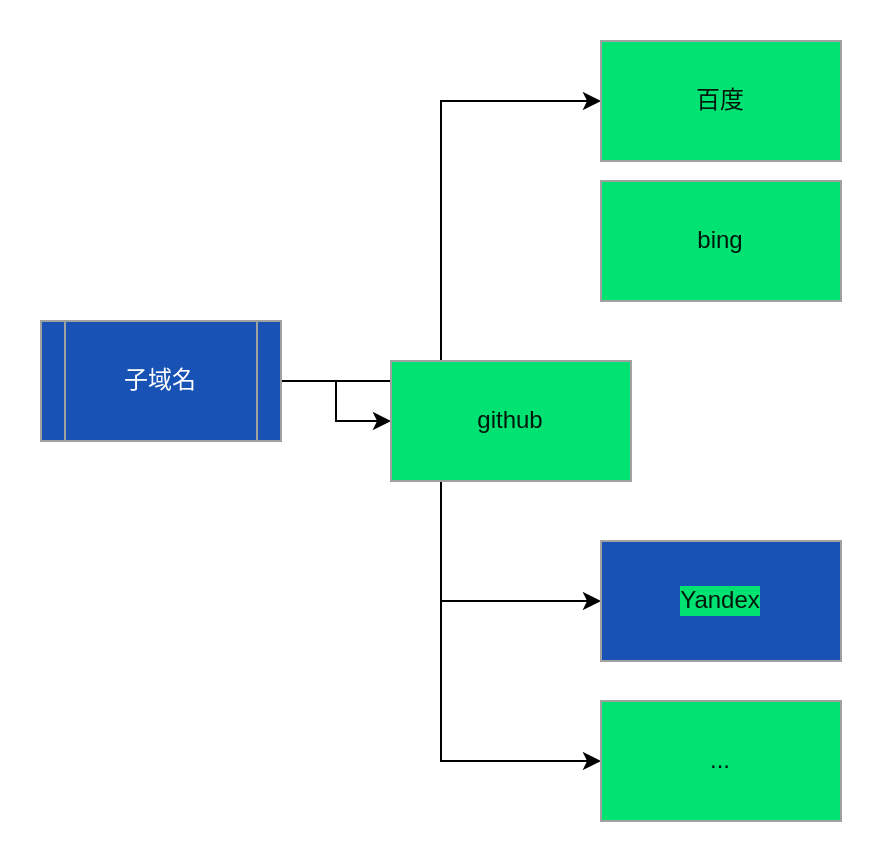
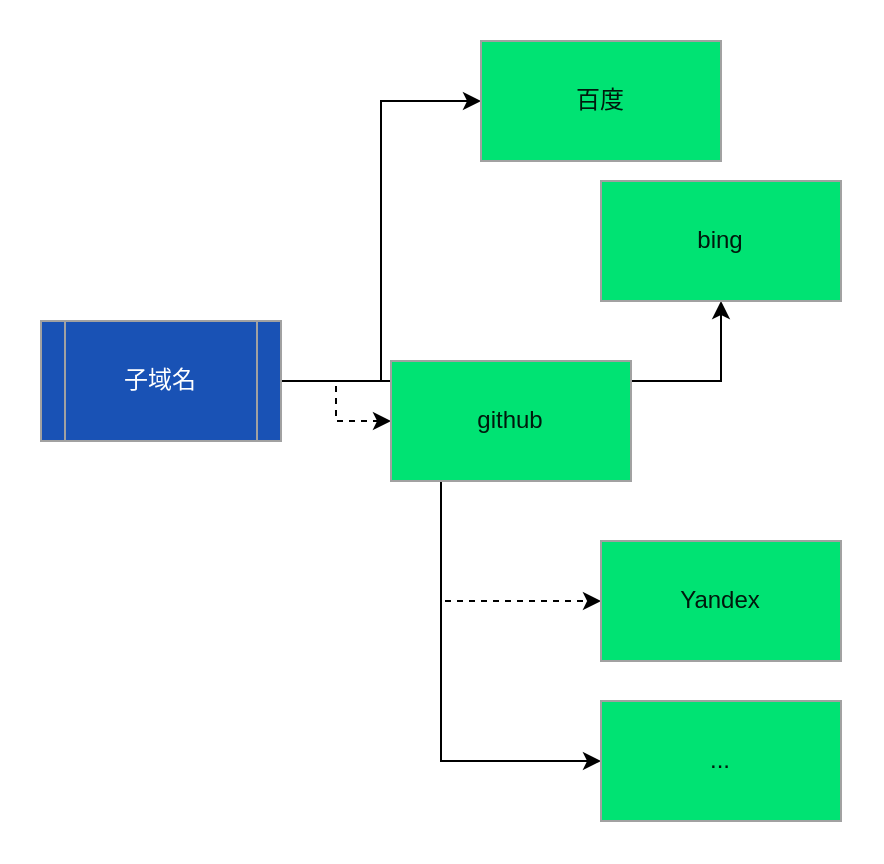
(721, 101) -> (601, 101)
none -> (709, 381)
(337, 421) -> (337, 421)
(516, 601) -> (516, 601)
(721, 601) -> (721, 601)
